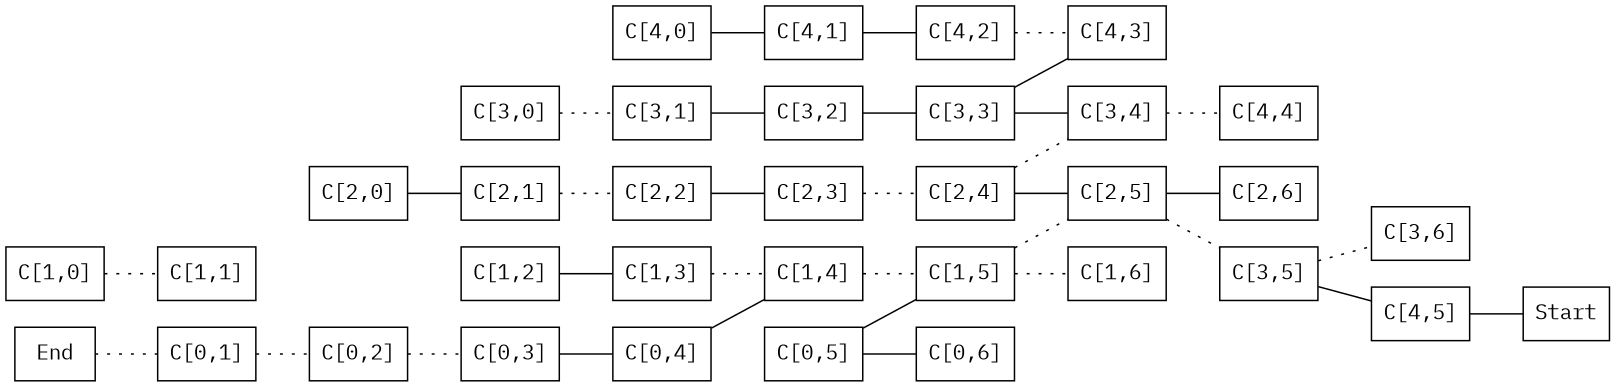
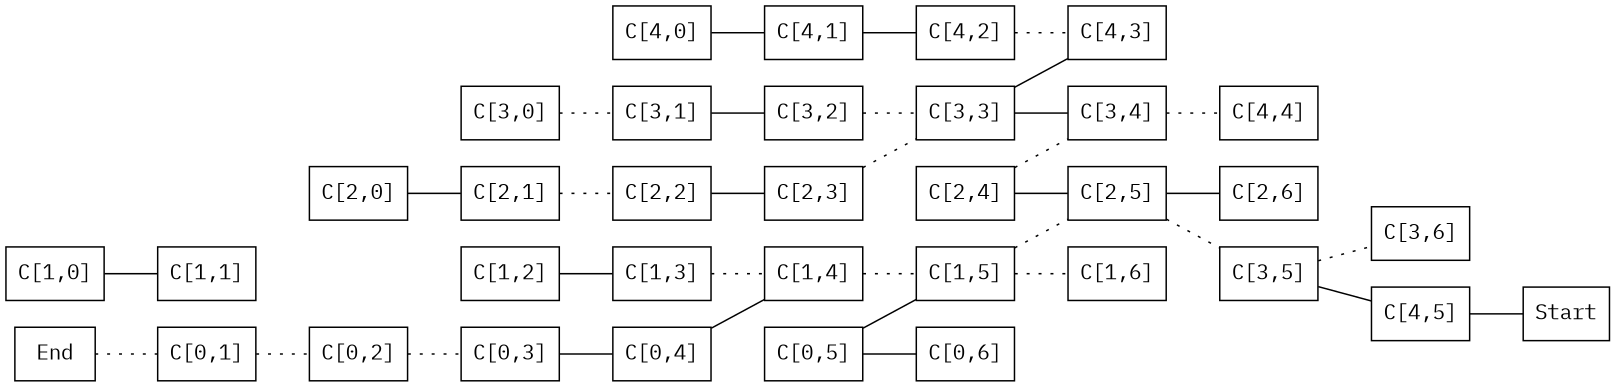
(890, 113) -> (890, 113)
(890, 193) -> (890, 153)
(131, 274) -> (131, 274)
